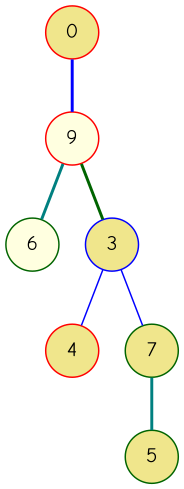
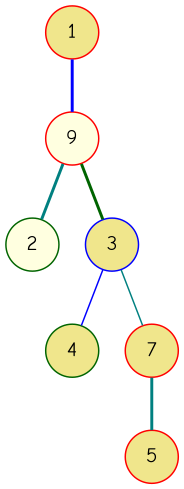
(72, 32) -> (72, 32)
(32, 245) -> (32, 245)
(132, 298) -> (132, 298)
(72, 351) -> (72, 351)
(152, 351) -> (152, 351)
(152, 457) -> (152, 457)
